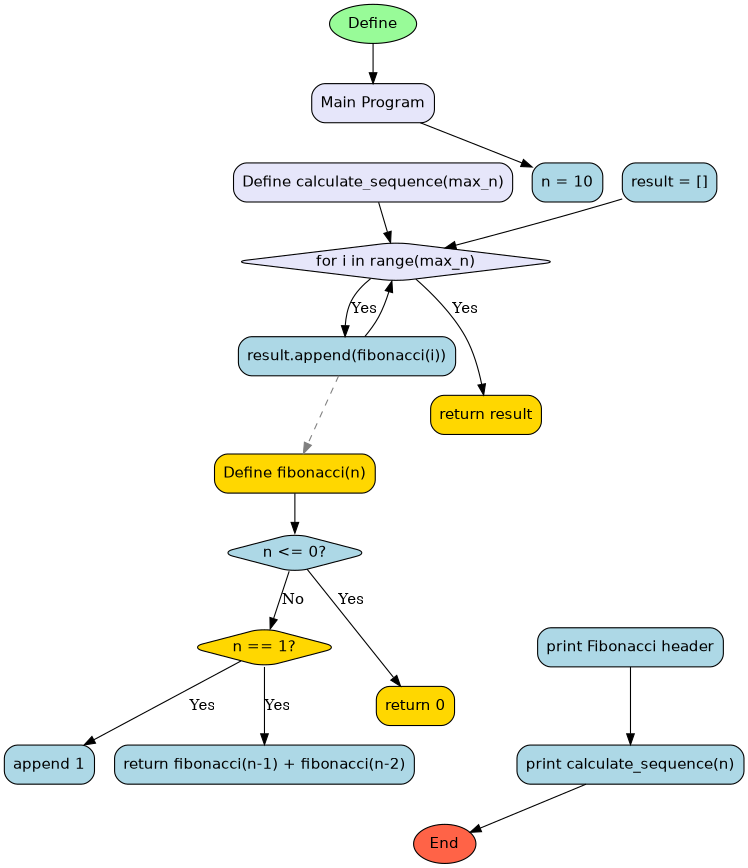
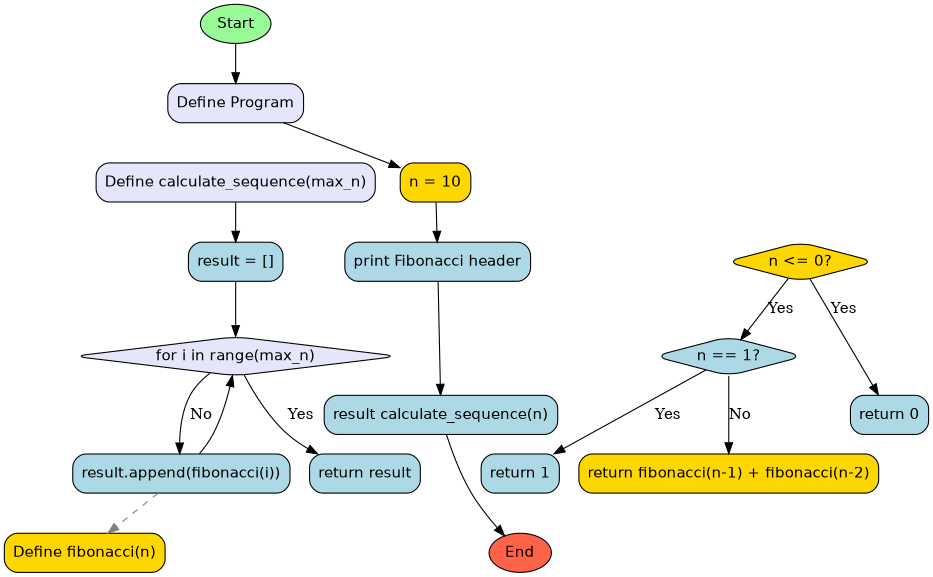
(373, 24) -> (236, 24)
(373, 103) -> (236, 103)
(567, 182) -> (436, 182)
(383, 217) -> (236, 217)
none -> (436, 217)
(365, 309) -> (201, 415)
(486, 415) -> (365, 474)
(295, 508) -> none
(295, 553) -> (800, 262)
(293, 600) -> (781, 309)
(264, 647) -> (729, 356)
(278, 706) -> (740, 415)
(415, 706) -> (890, 415)
(49, 765) -> (520, 474)
(264, 765) -> (729, 474)
(630, 765) -> (441, 415)
